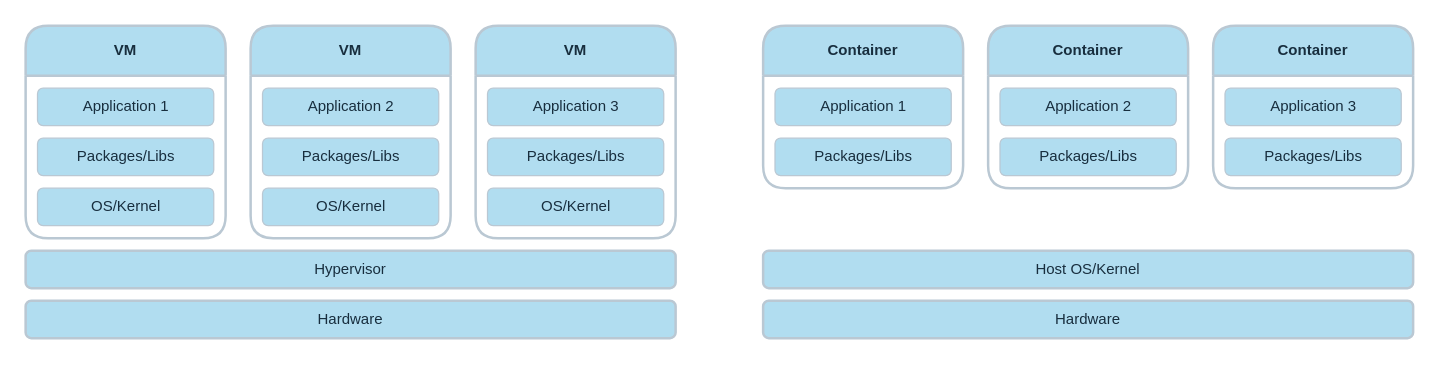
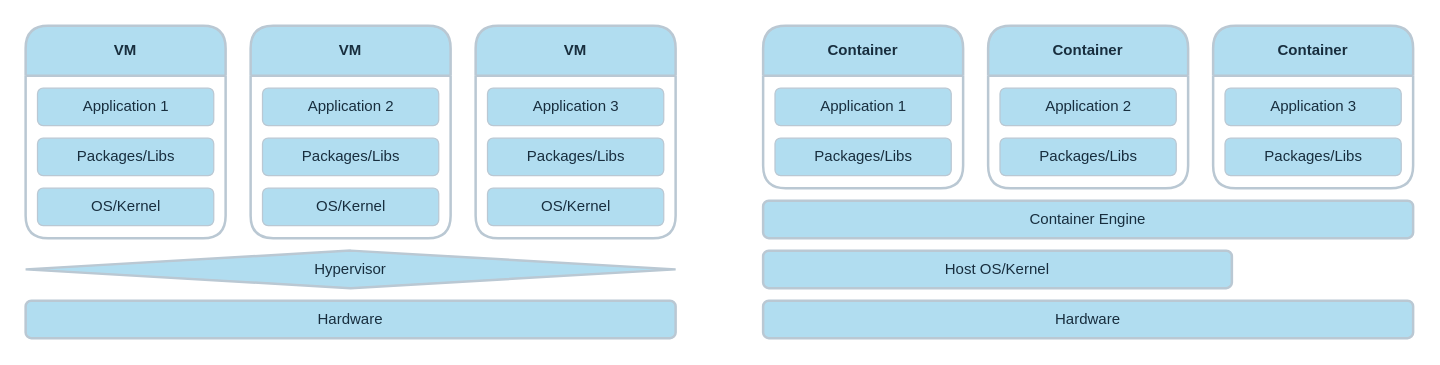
none -> (1088, 219)
(351, 269) -> (351, 269)
(1088, 269) -> (998, 269)
